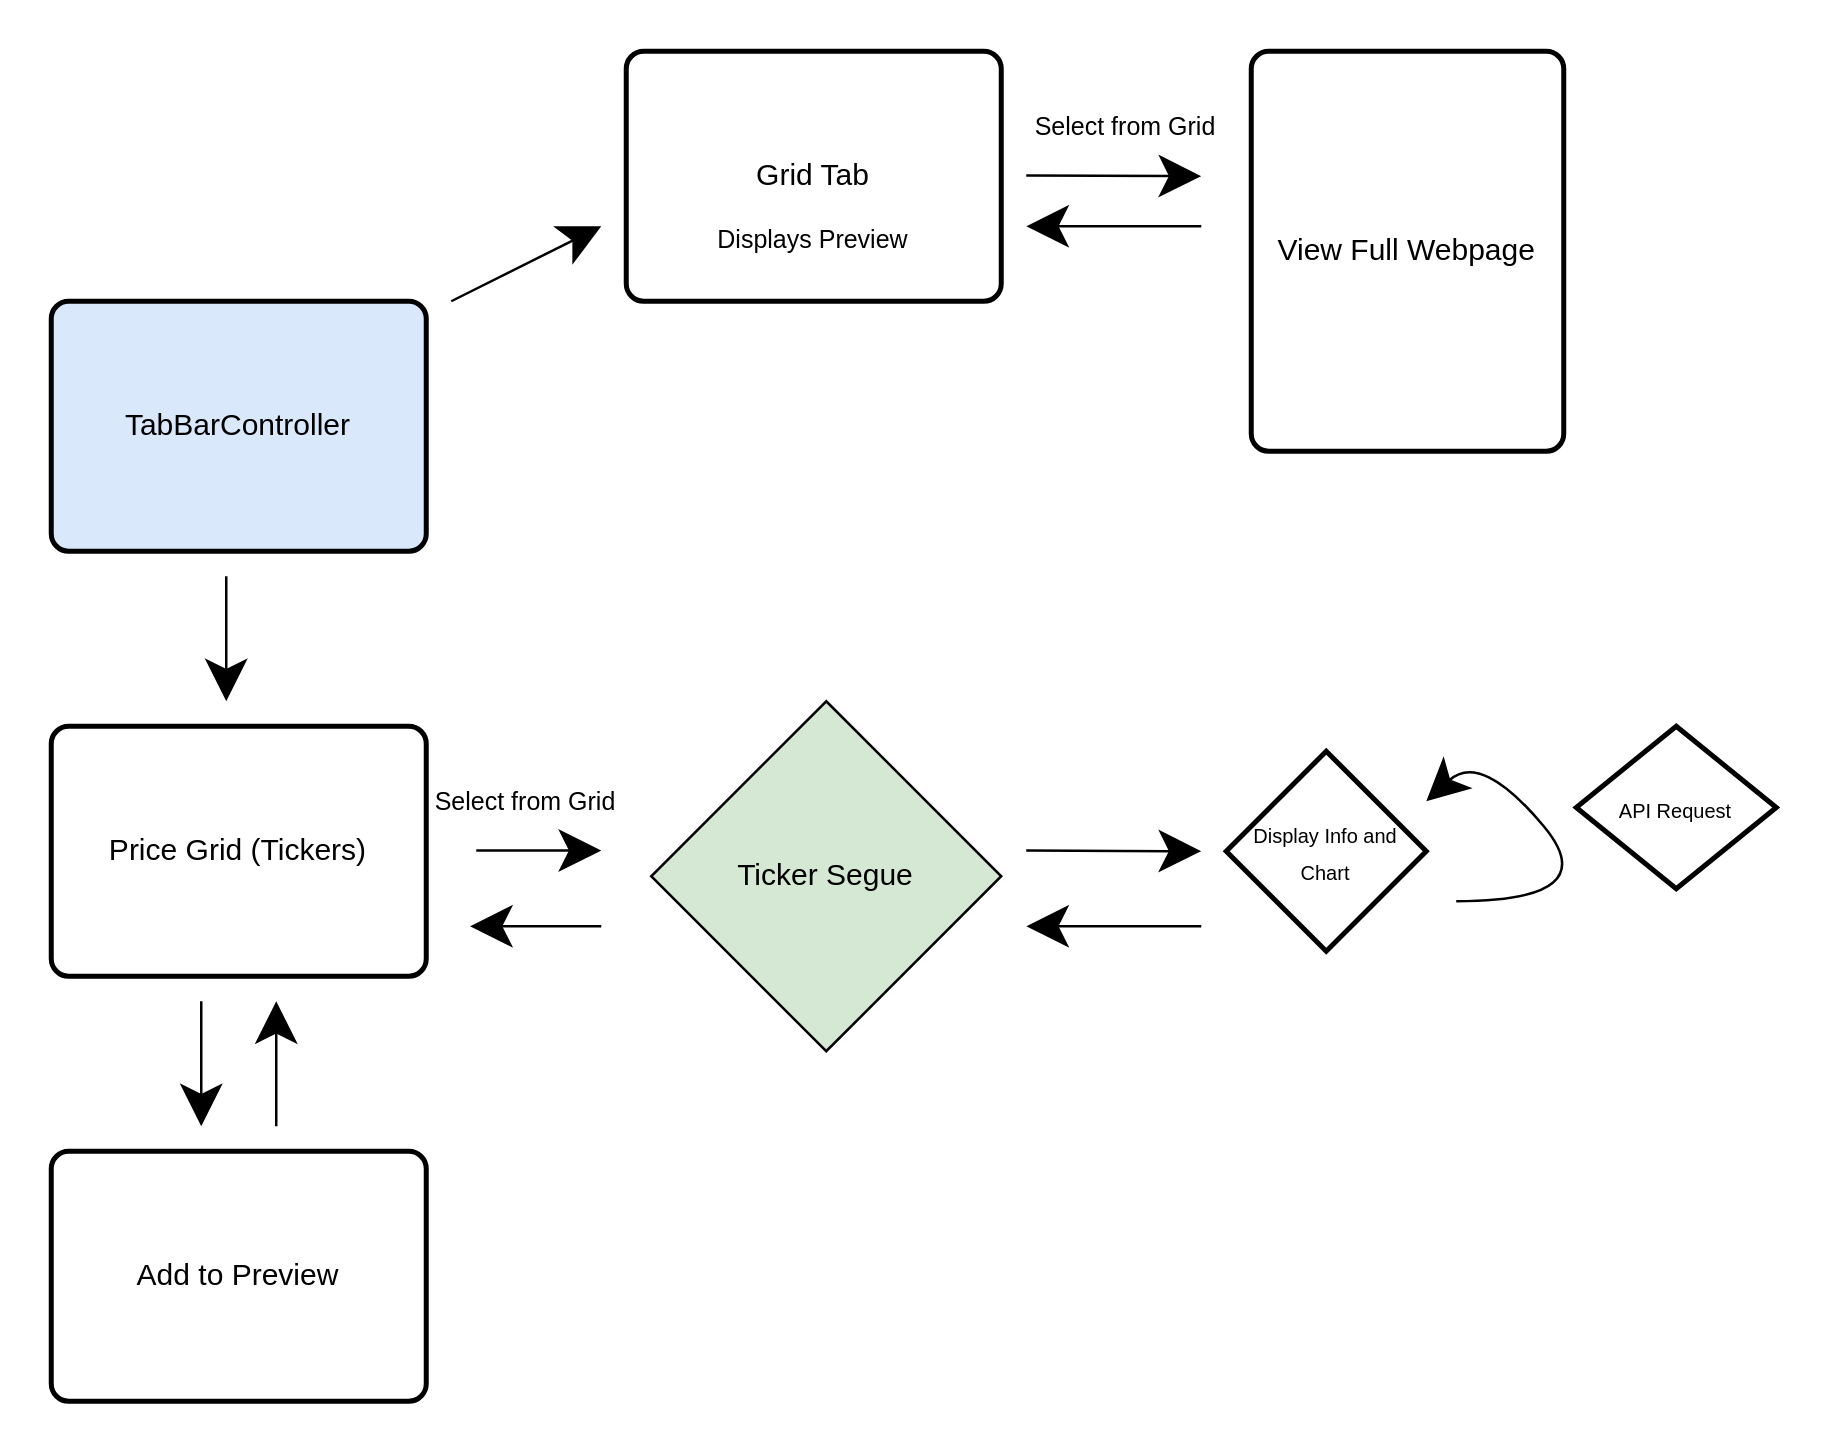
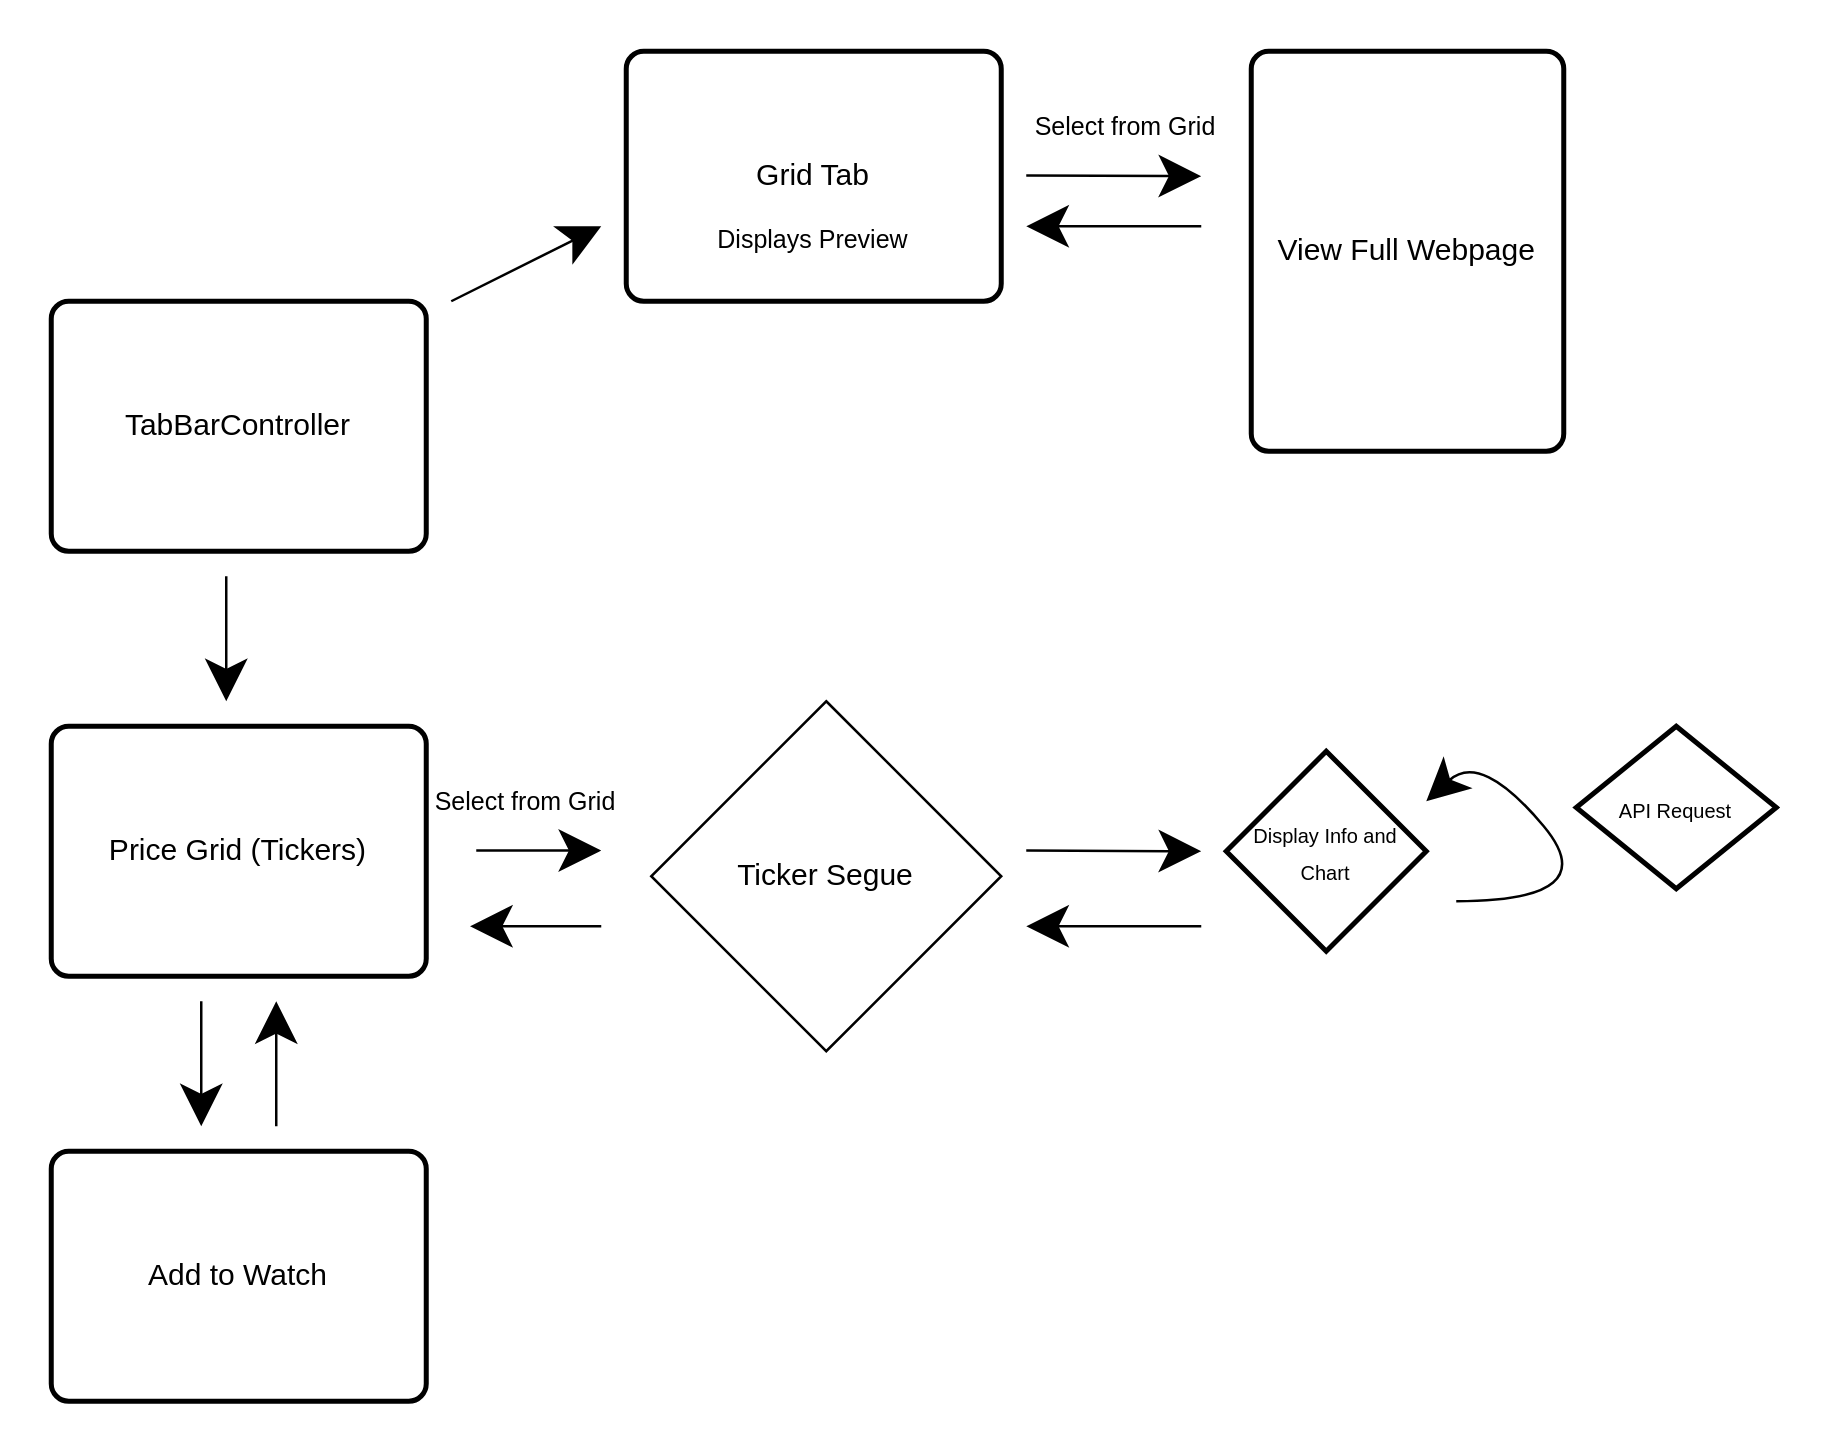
(239, 426) -> (239, 426)
(826, 876) -> (826, 876)
(239, 1276) -> (239, 1276)
